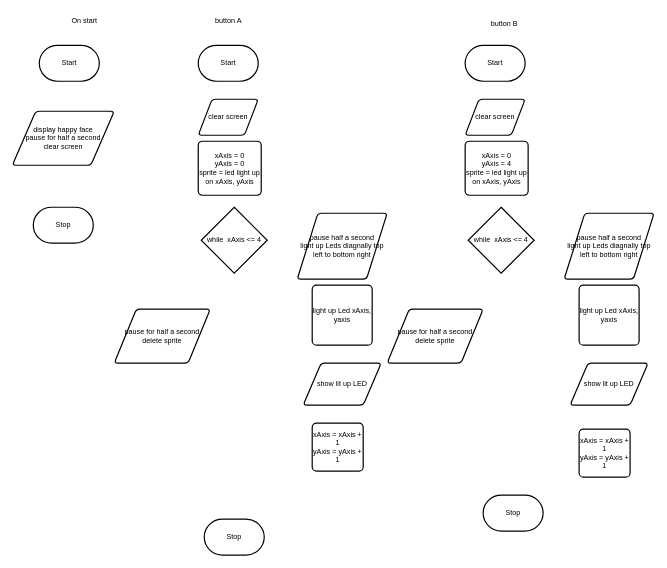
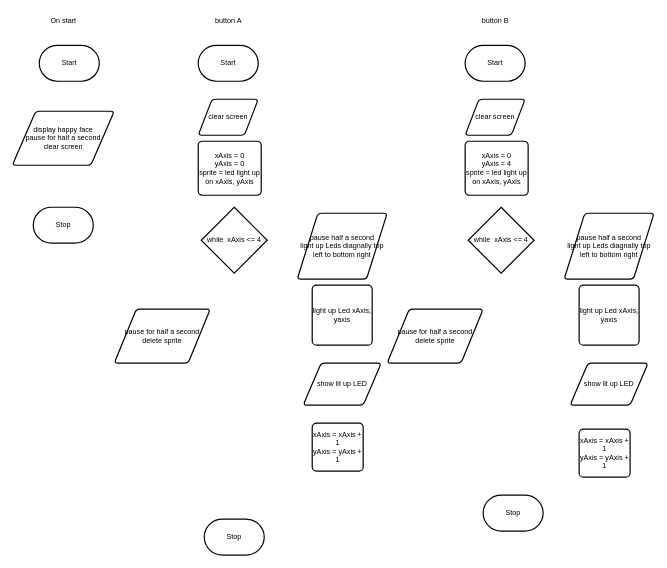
(84, 21) -> (63, 21)
(504, 24) -> (495, 21)
